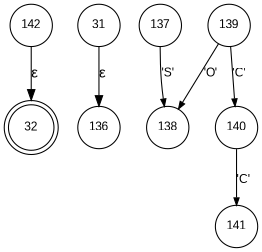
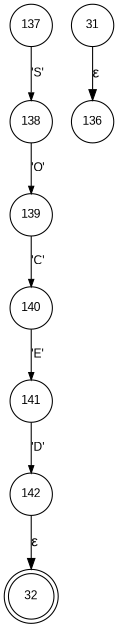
(200, 73) -> (31, 165)
(243, 180) -> (38, 355)
none -> (31, 444)
